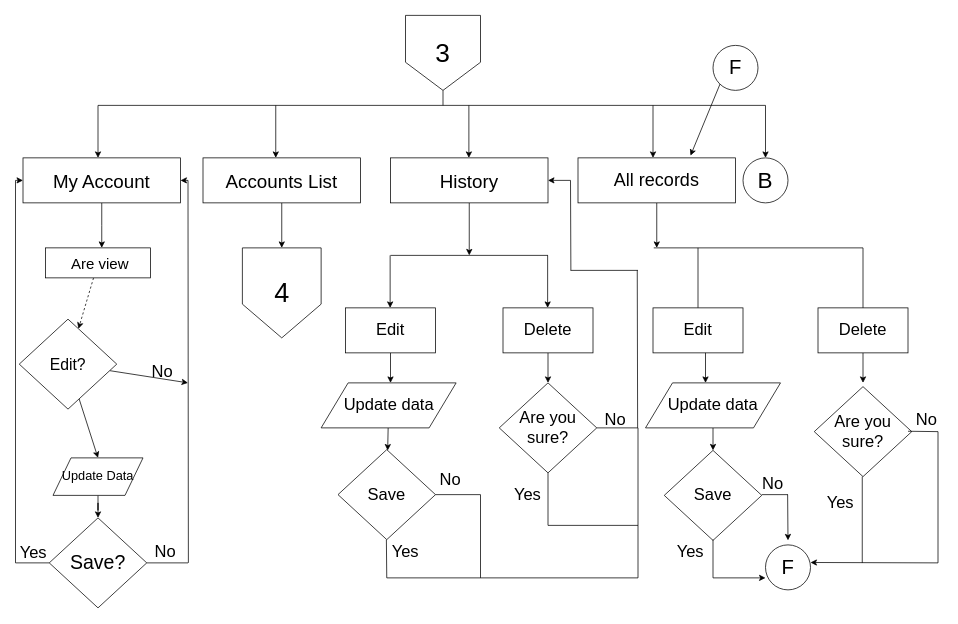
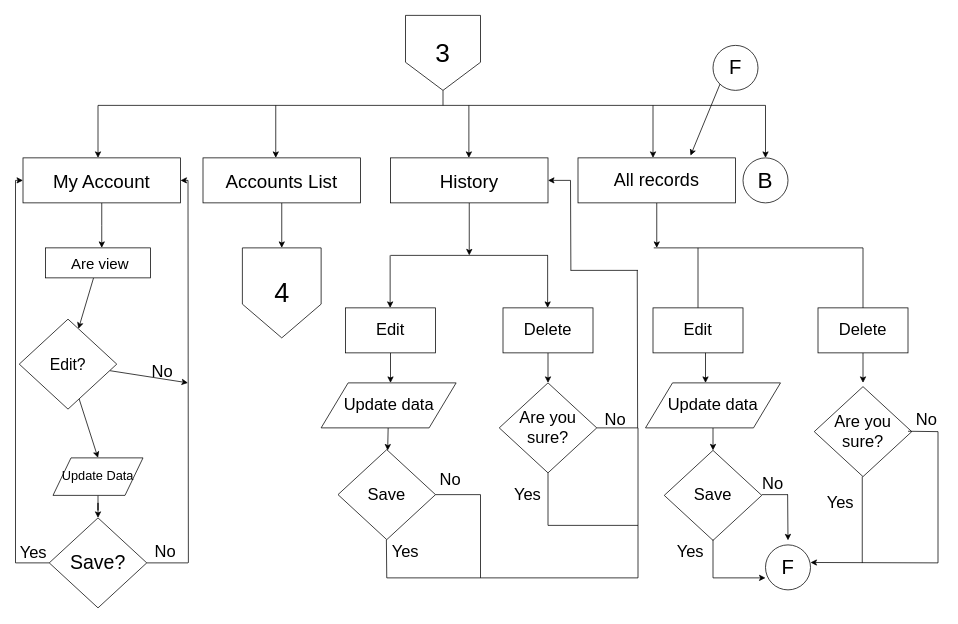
(87, 300) -> (87, 300)
